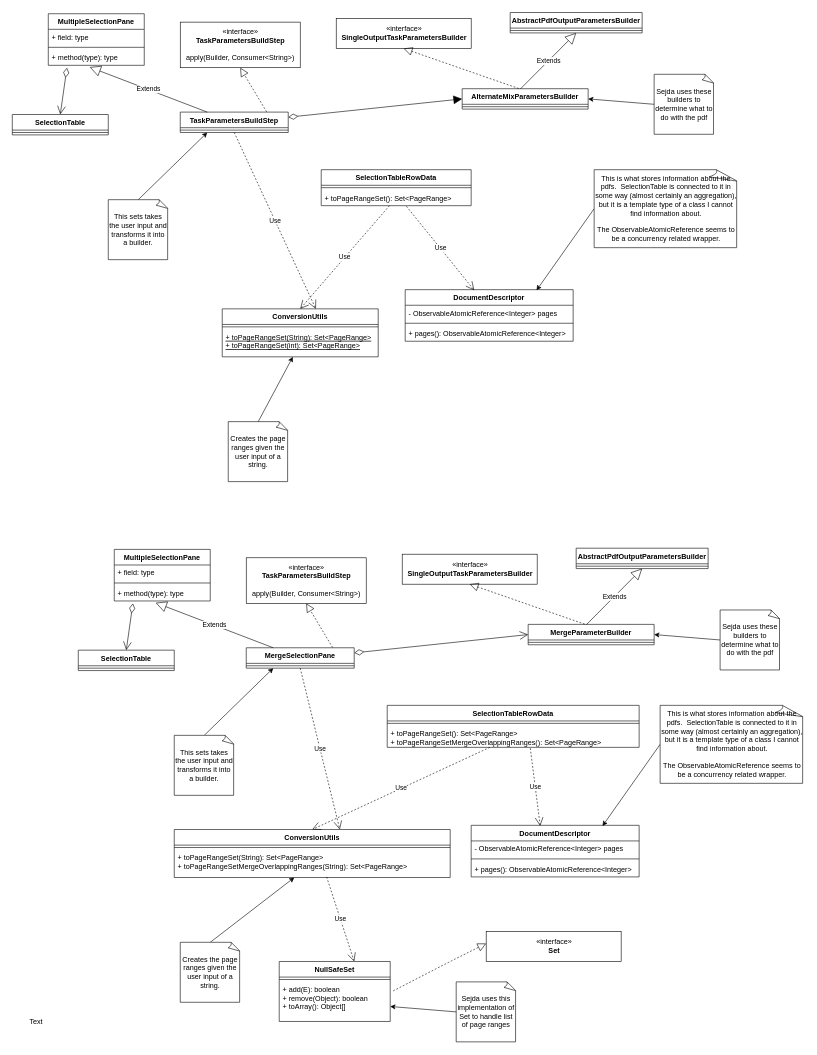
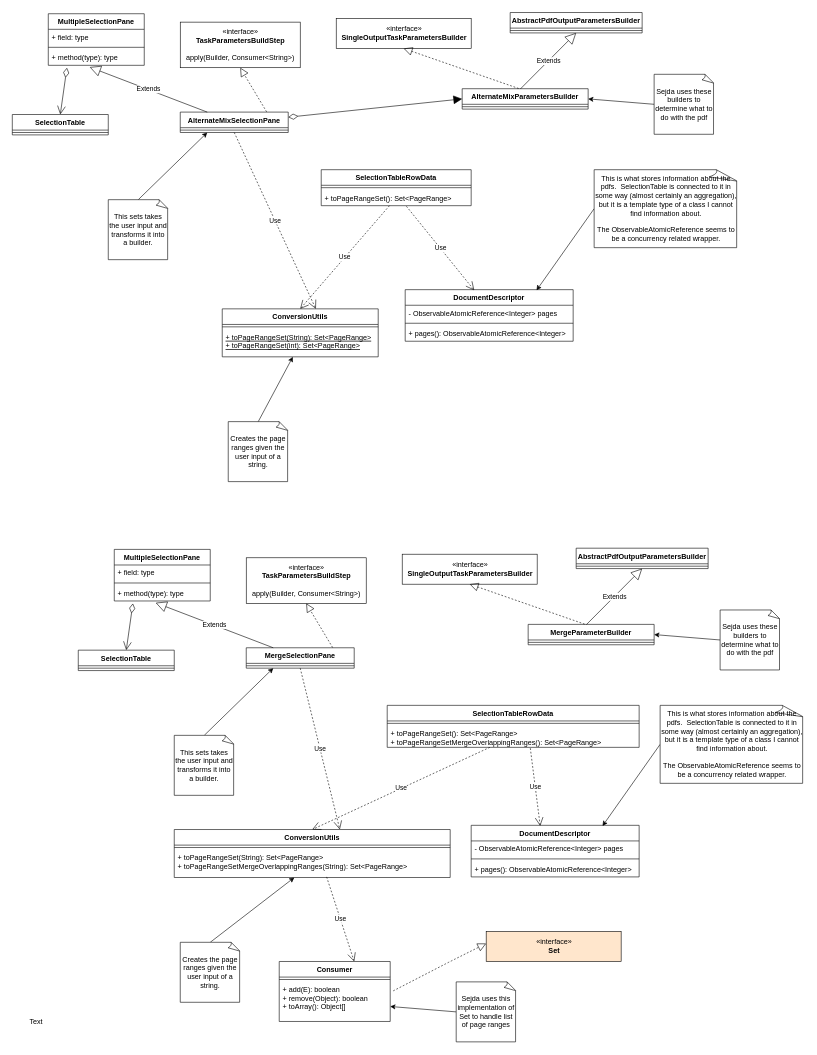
(234, 120) -> (234, 120)
(445, 643) -> none
(554, 947) -> (554, 947)
(335, 970) -> (335, 970)
